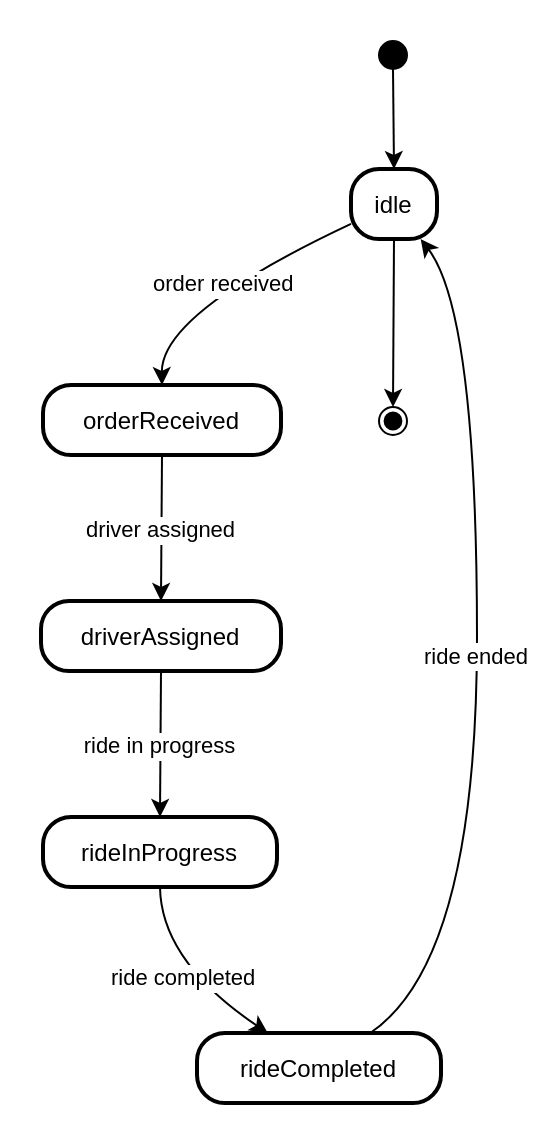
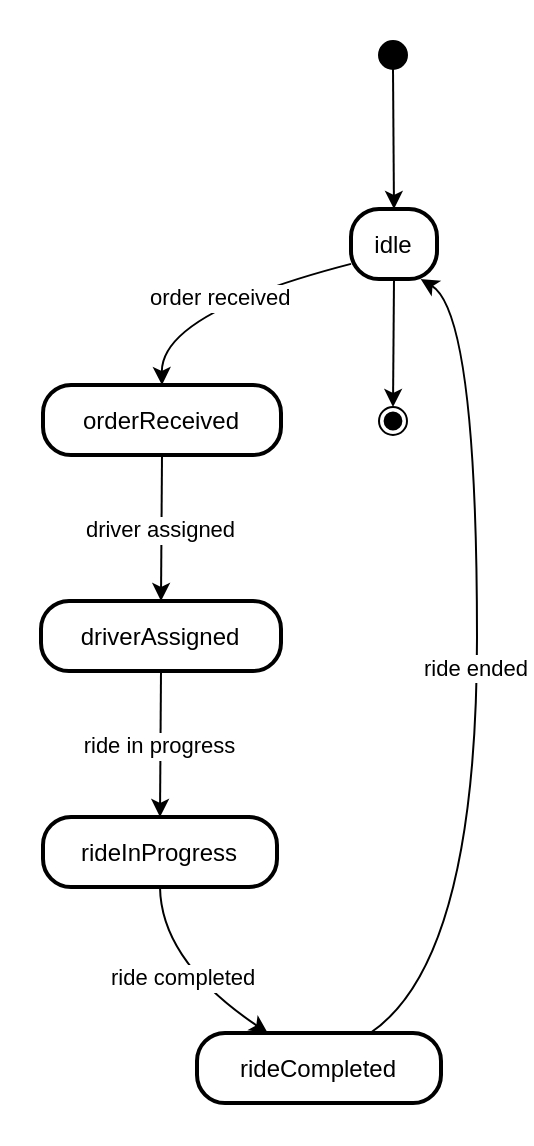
(394, 204) -> (394, 244)
